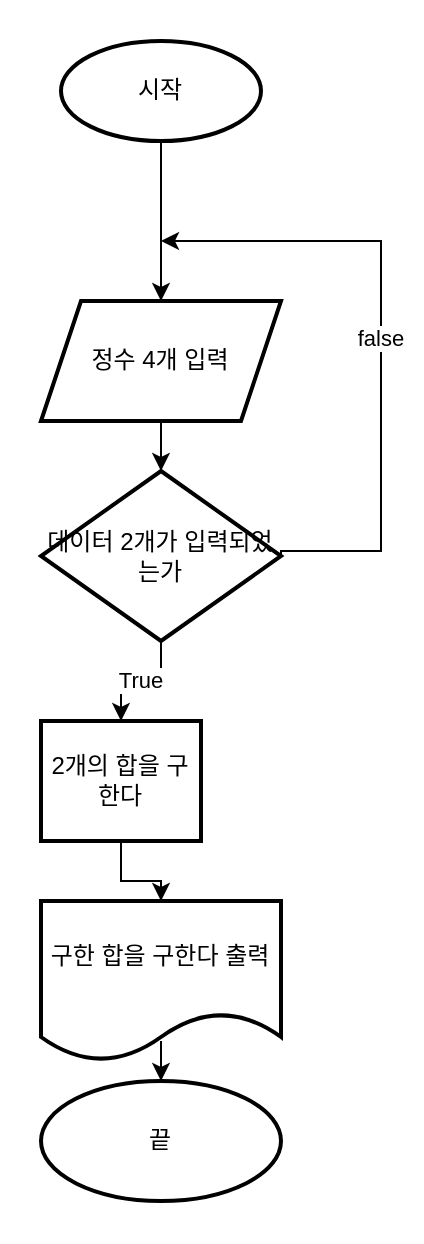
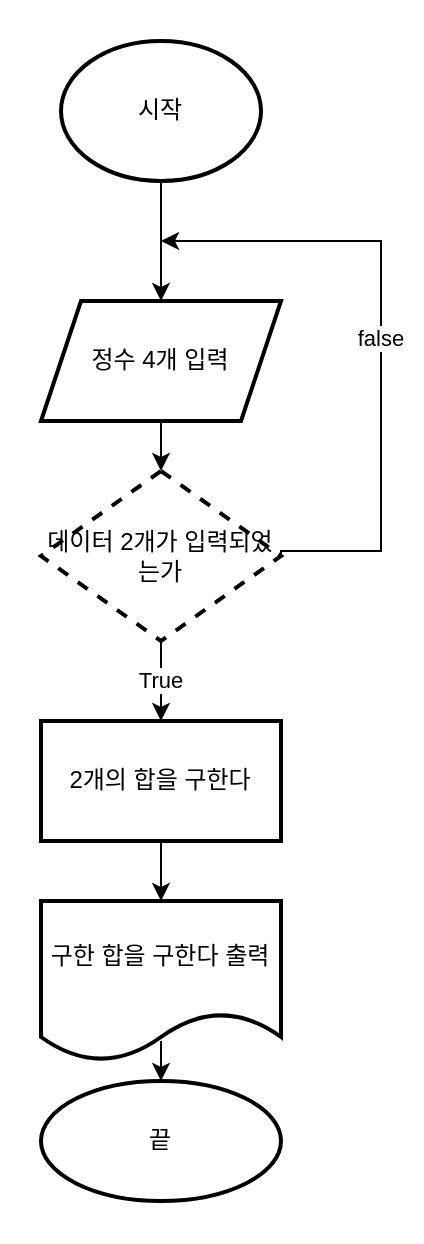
(161, 91) -> (161, 111)
(161, 556) -> (161, 556)
(121, 781) -> (161, 781)
